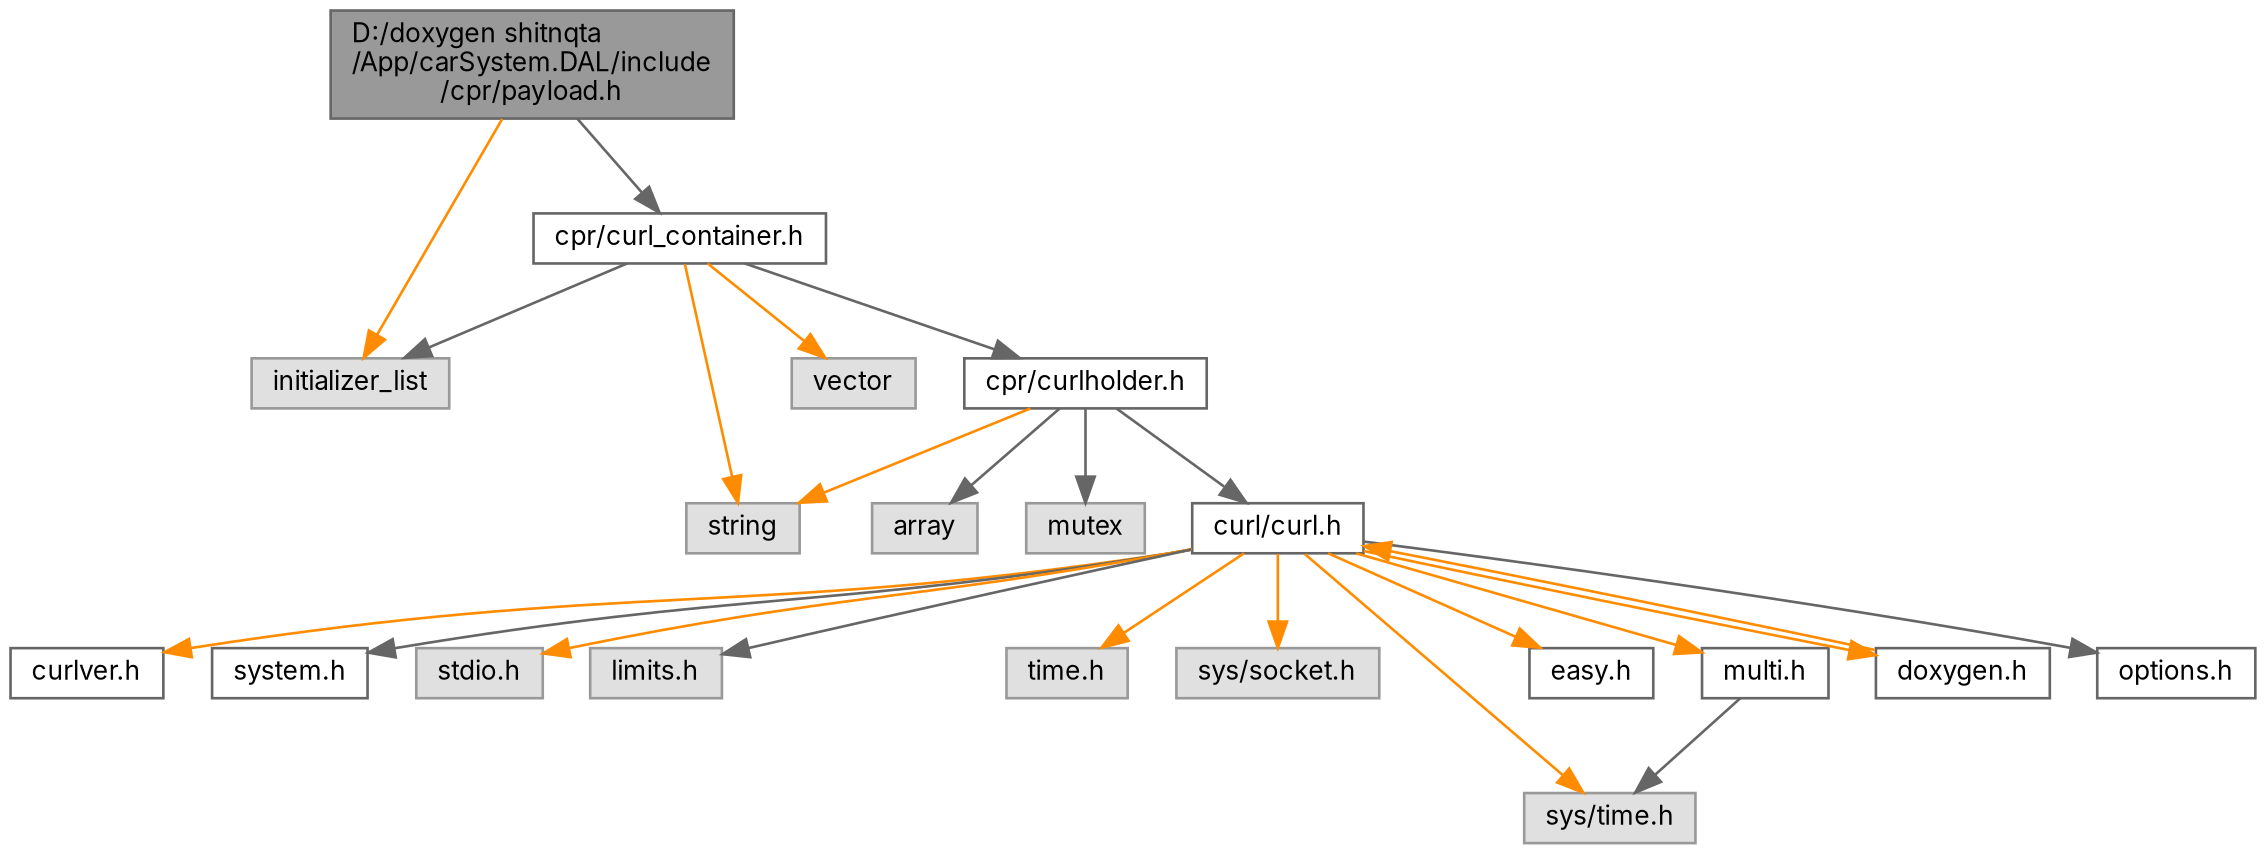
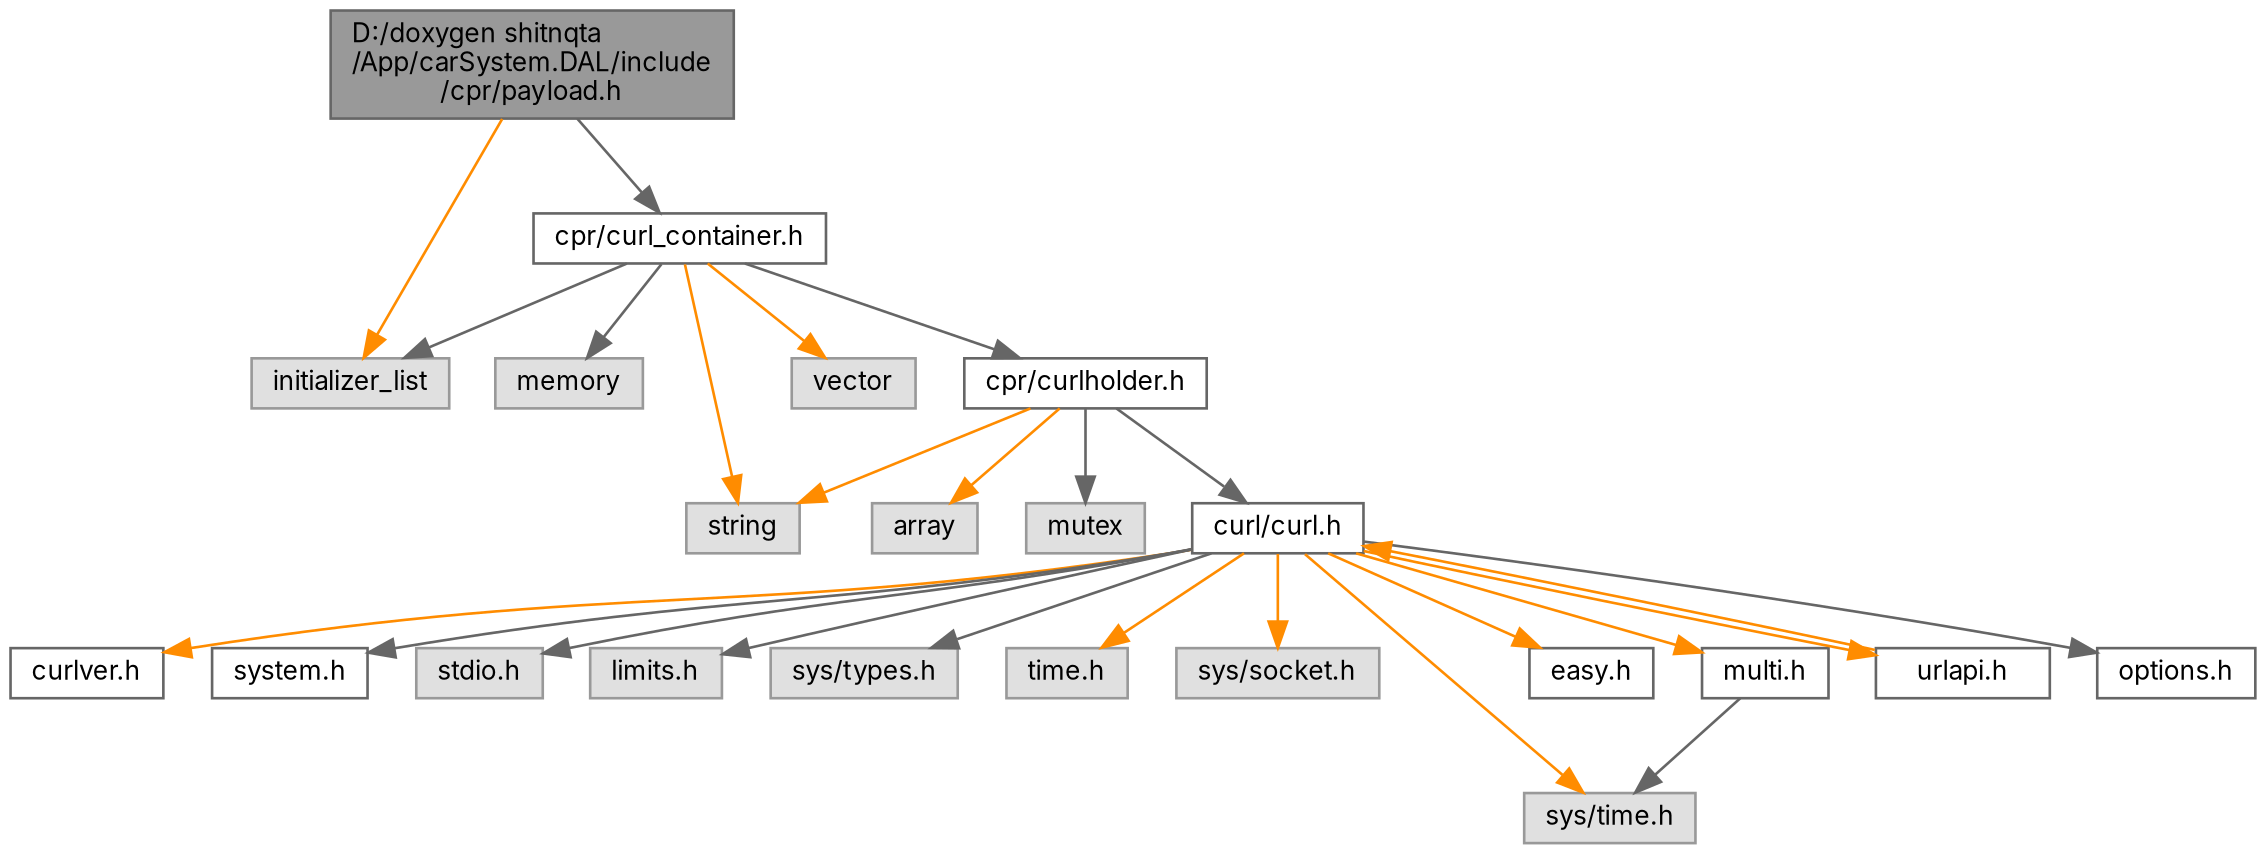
none -> (569, 383)
(1016, 447) -> (1016, 447)
(880, 597) -> (880, 597)
none -> (864, 673)
(1963, 673) -> (1963, 673)
